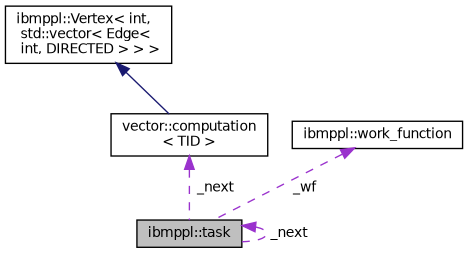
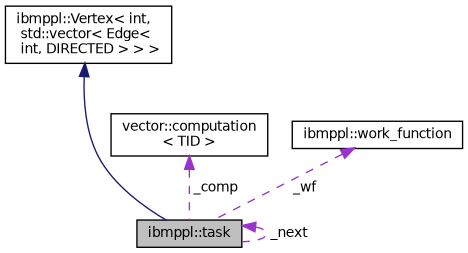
(148, 93) -> (102, 162)
(214, 188) -> (214, 188)
